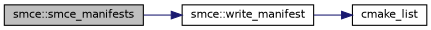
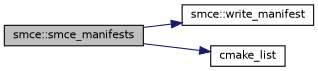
(328, 15) -> (172, 47)
